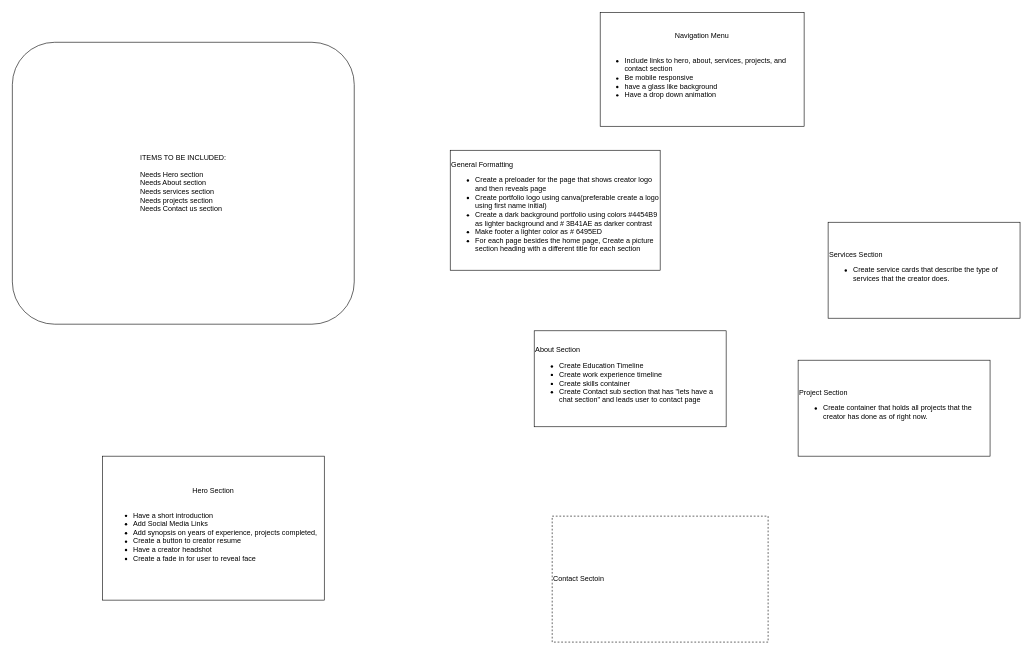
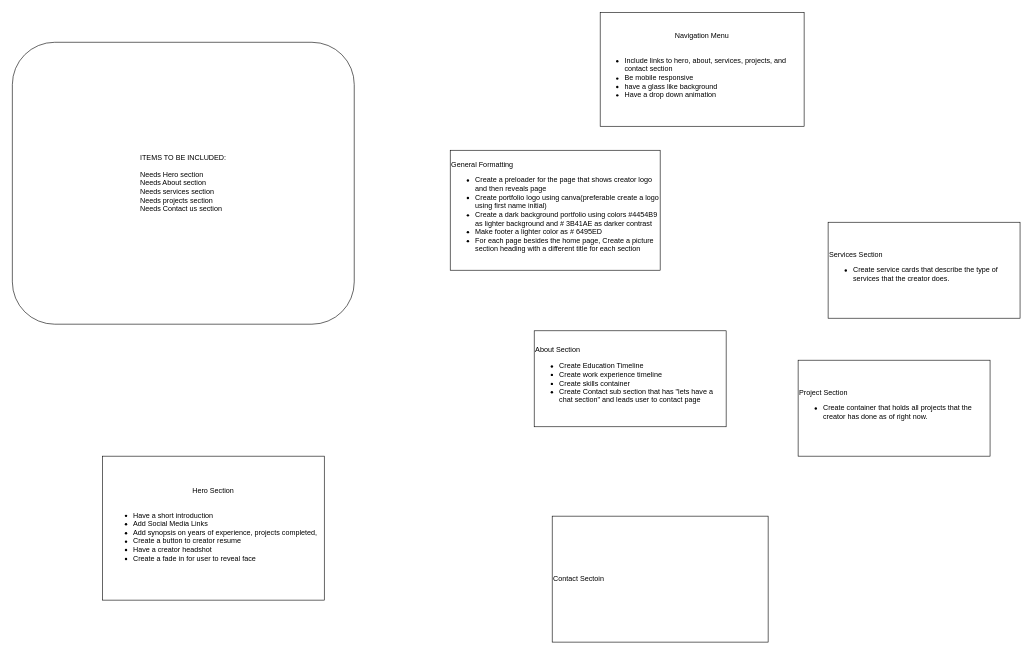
(660, 579) -> (660, 579)
